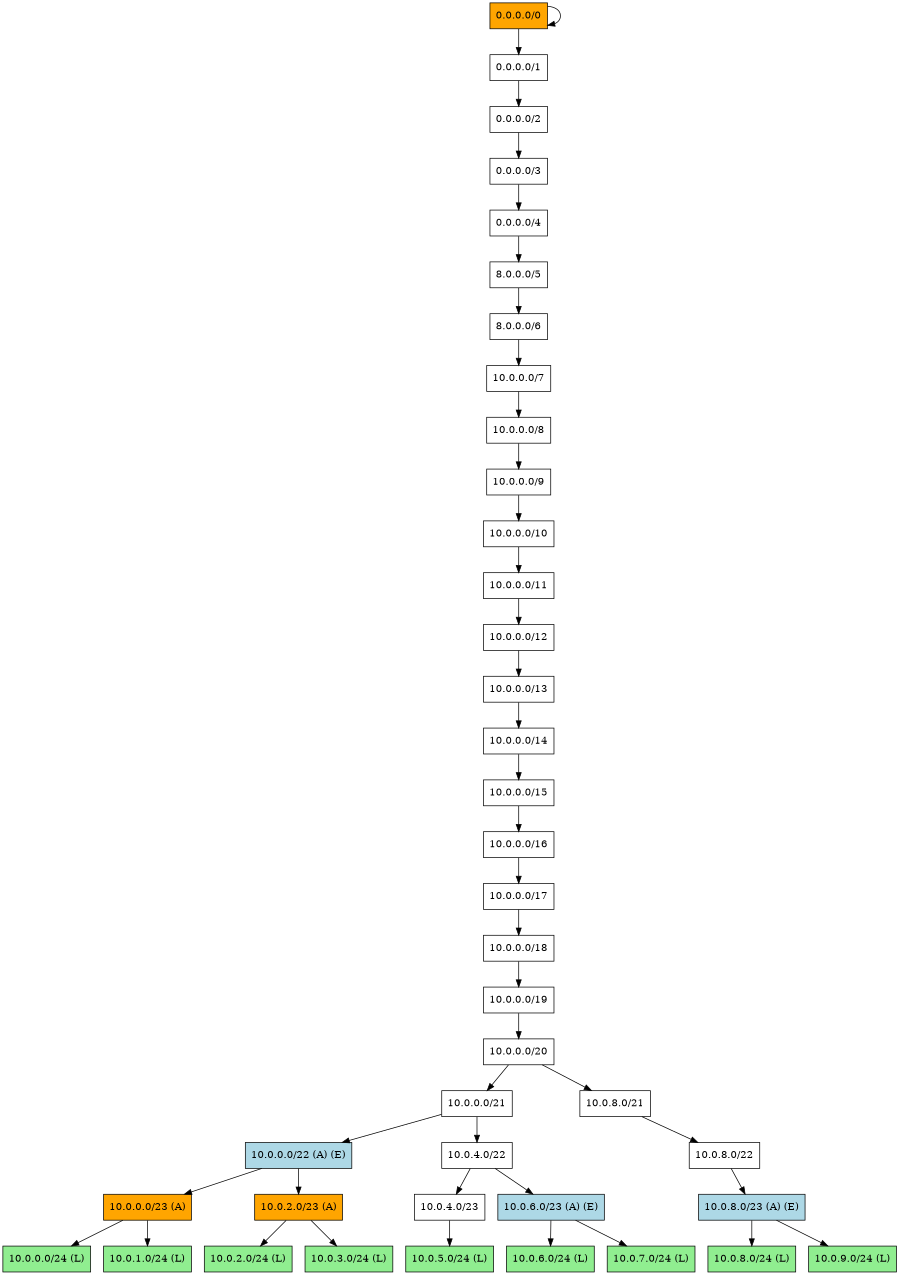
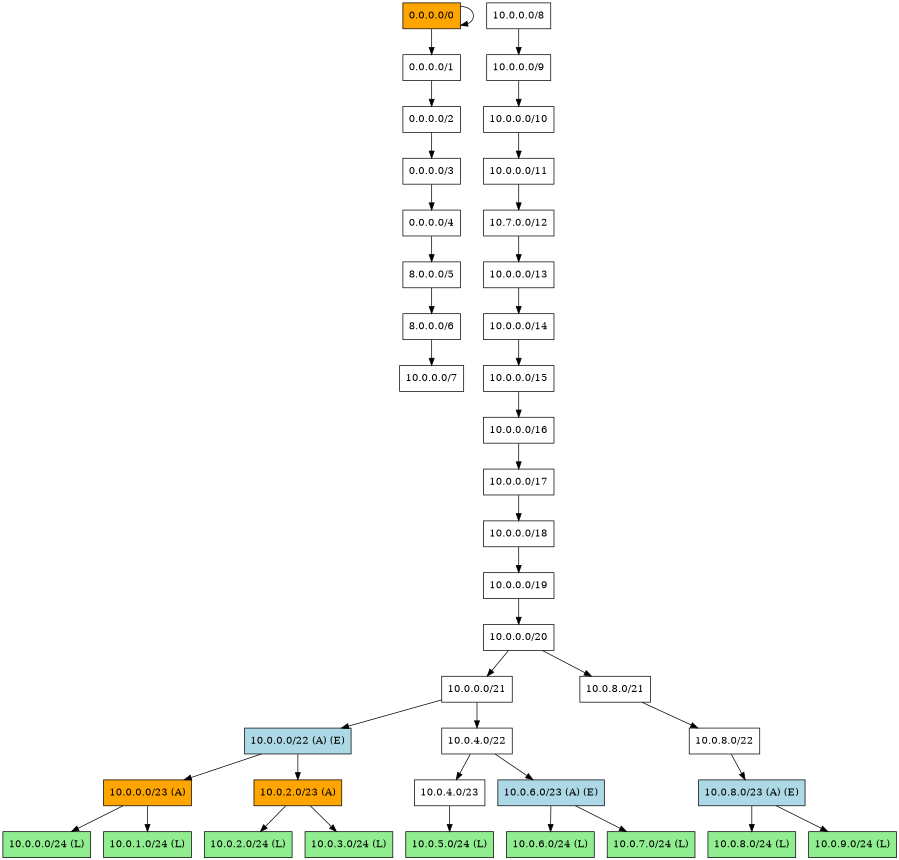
(519, 401) -> none
(519, 637) -> (519, 223)
